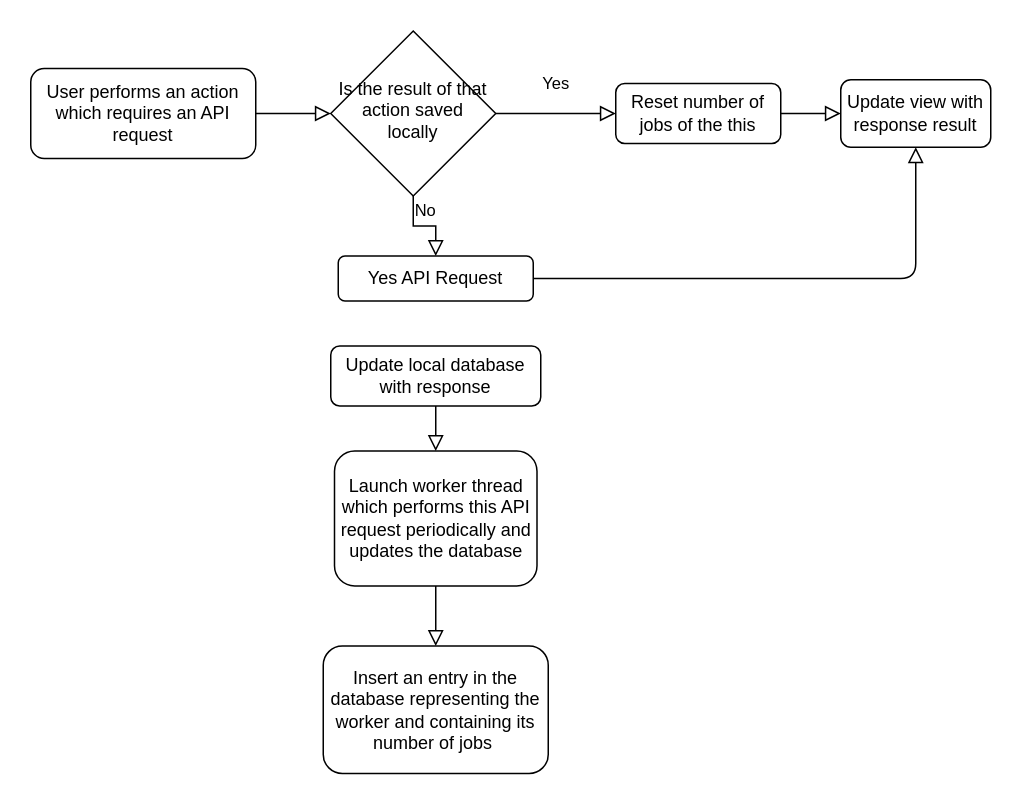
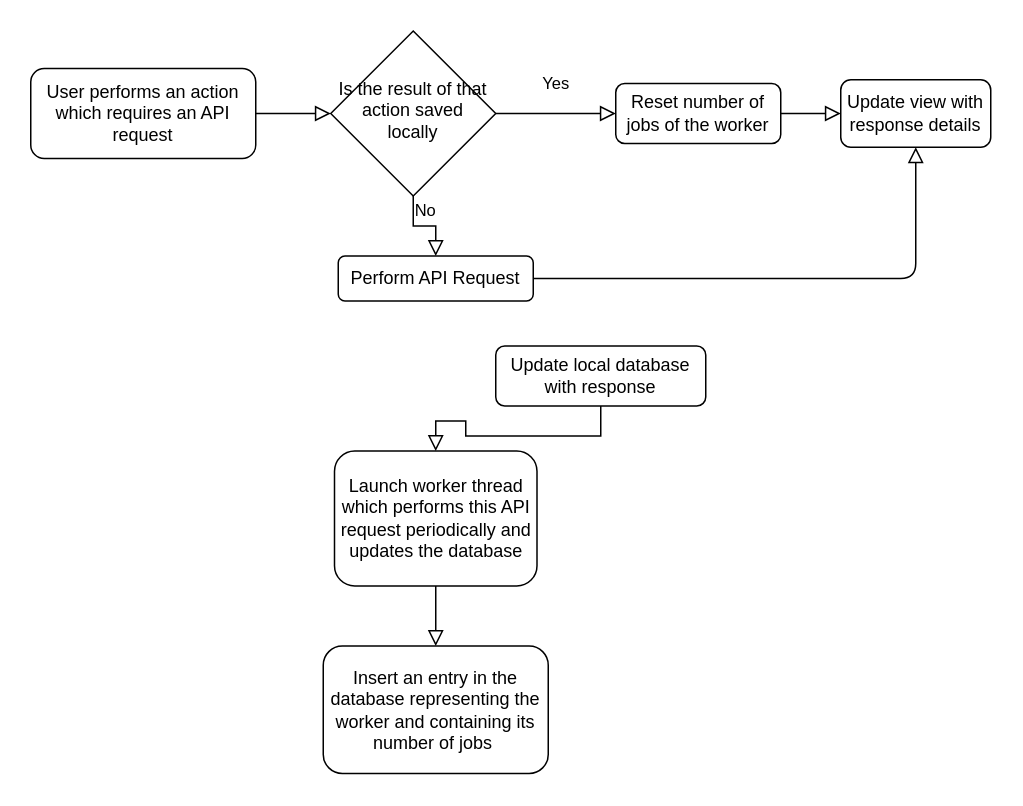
(698, 113) -> (698, 113)
(916, 113) -> (916, 113)
(436, 278) -> (436, 278)
(436, 376) -> (601, 376)
